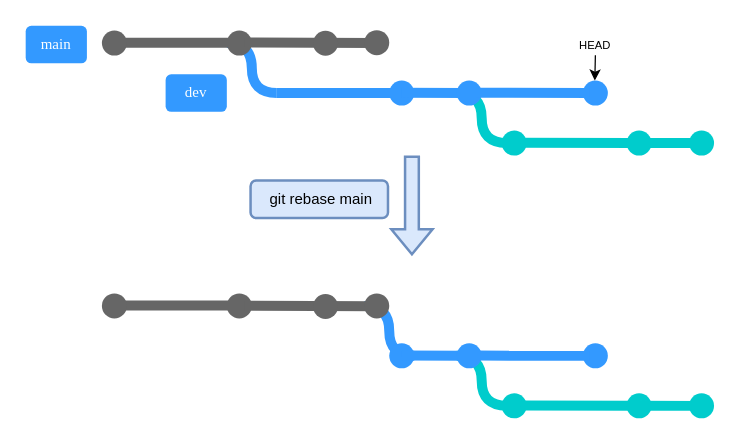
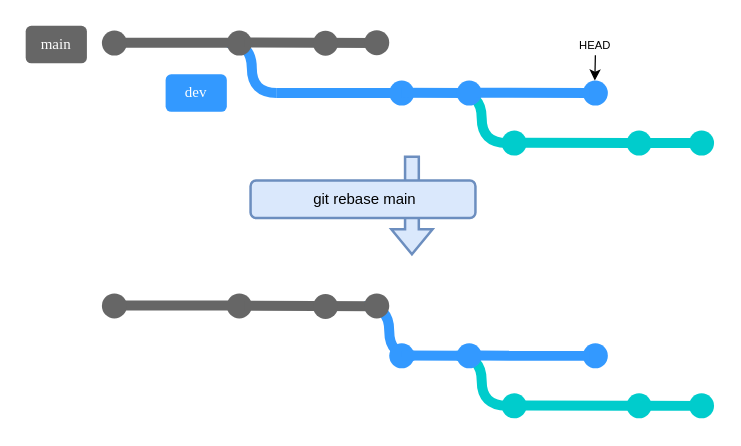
(56, 45) -> (56, 45)
(319, 199) -> (363, 199)
